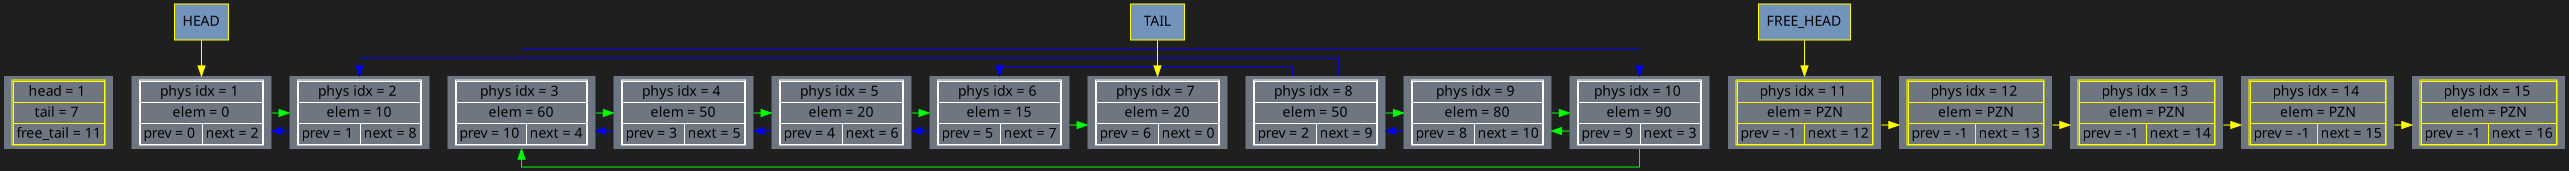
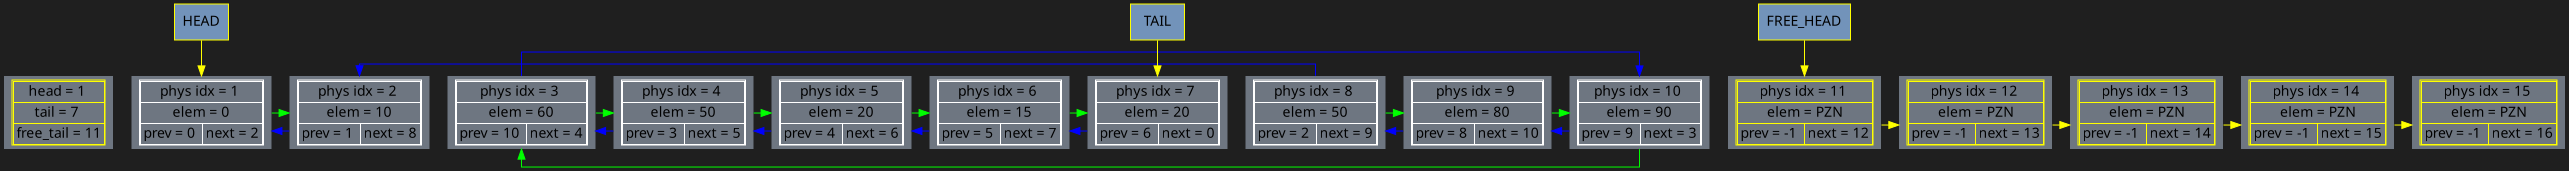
(1150, 67) -> (1084, 131)
(1566, 131) -> (1566, 131)
